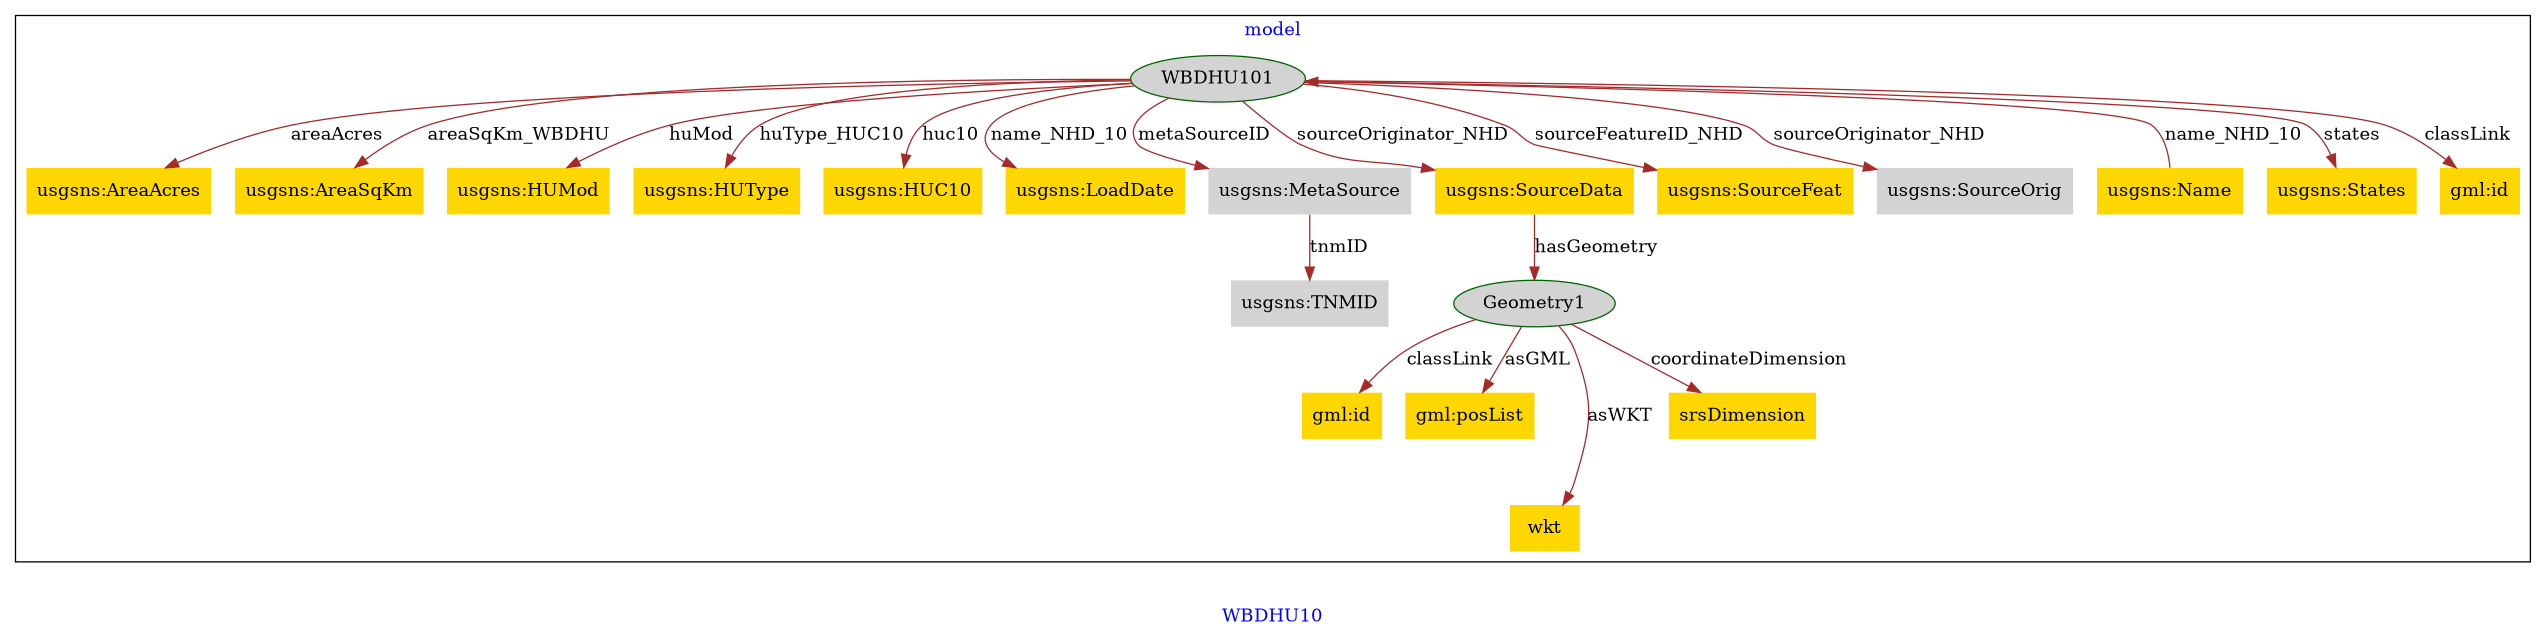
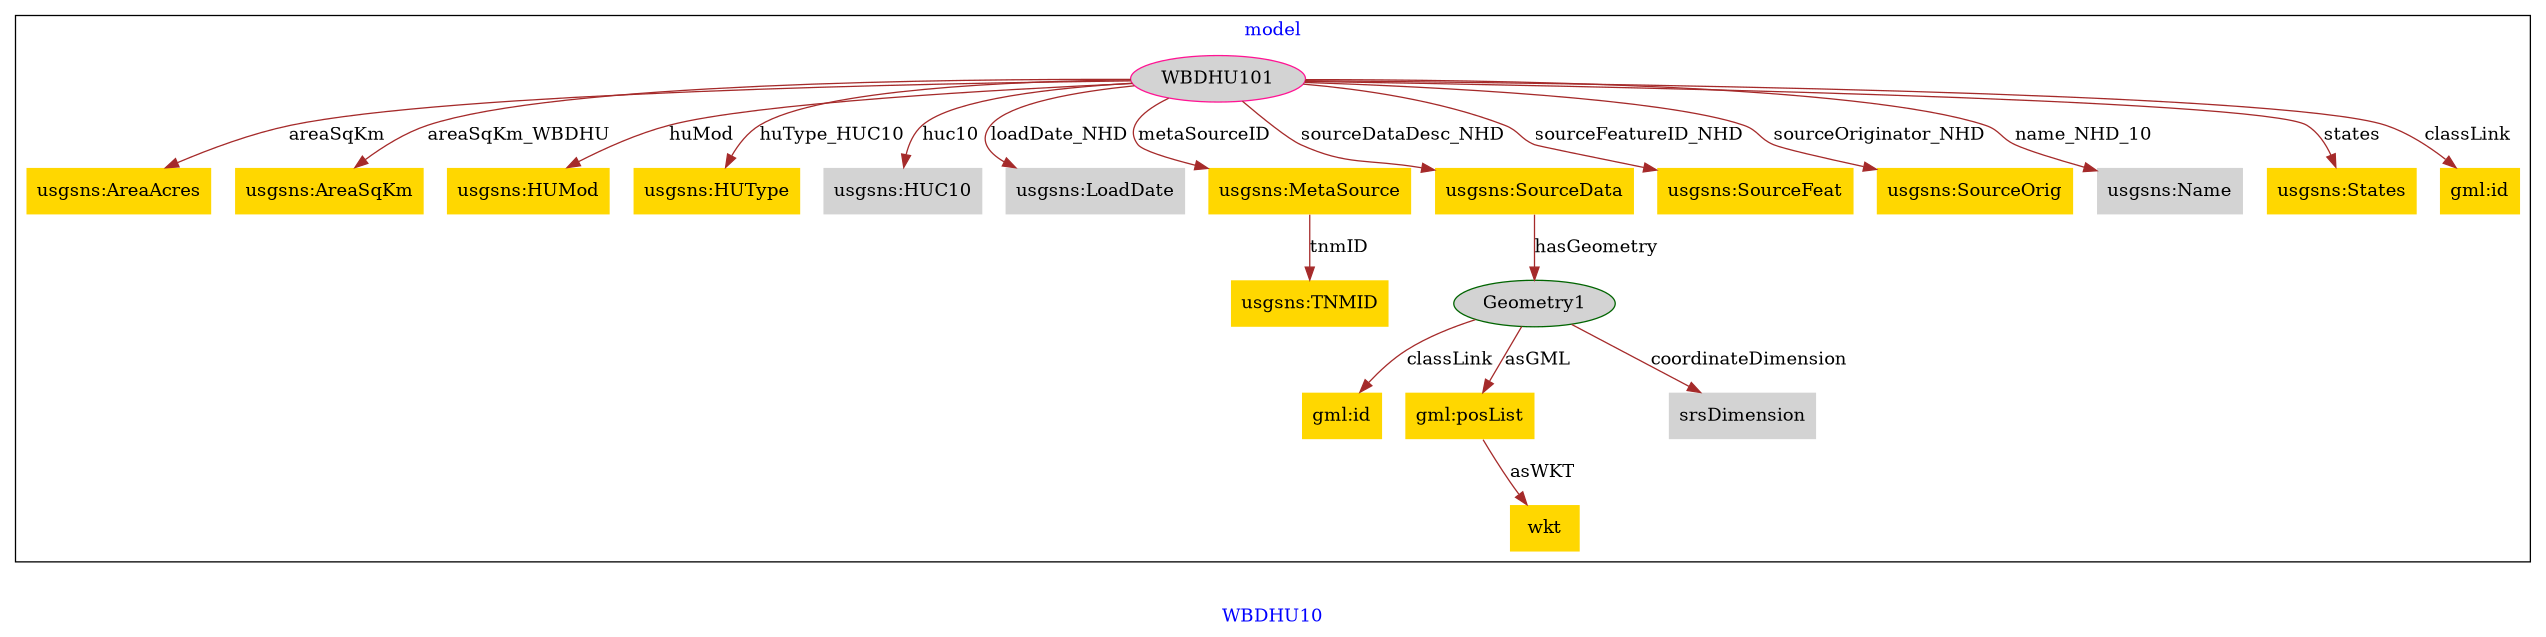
(1218, 79) -> (1218, 79)
(1759, 94) -> (1859, 102)
(337, 135) -> (337, 135)
(1059, 135) -> (1059, 135)
(1403, 135) -> (1403, 135)
(903, 191) -> (903, 191)
(1095, 191) -> (1095, 191)
(1310, 191) -> (1310, 191)
(1975, 191) -> (1975, 191)
(2170, 191) -> (2170, 191)
(1310, 304) -> (1310, 304)
(1588, 408) -> (1500, 467)
(1742, 416) -> (1742, 416)
